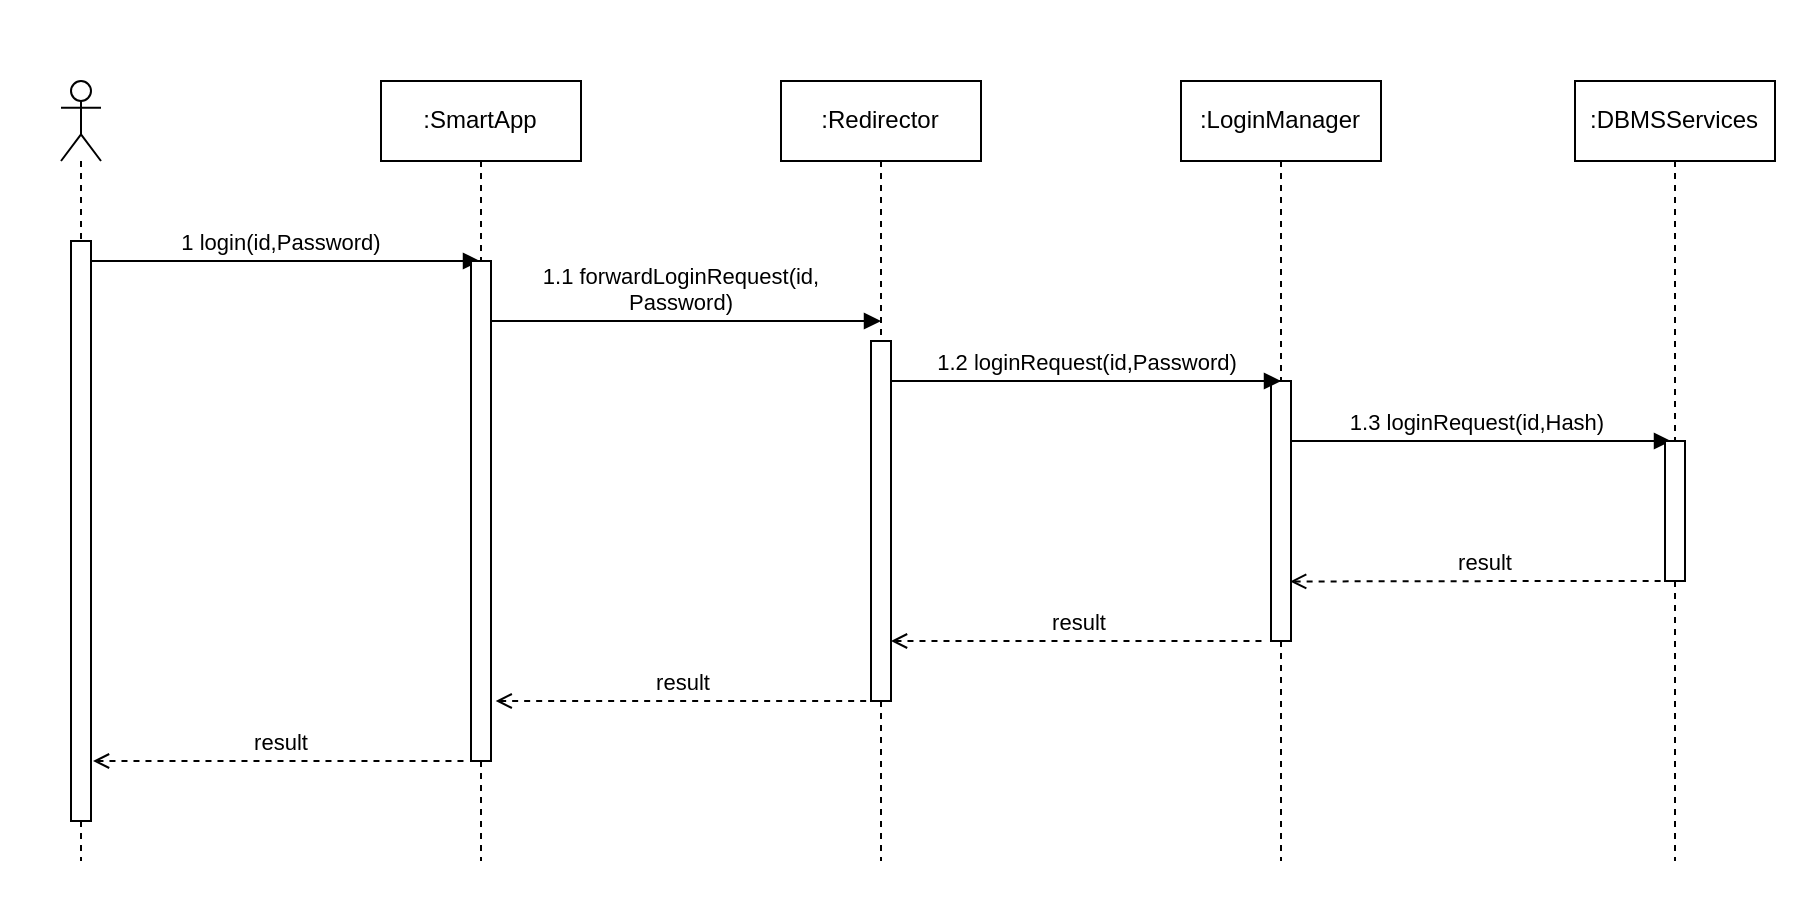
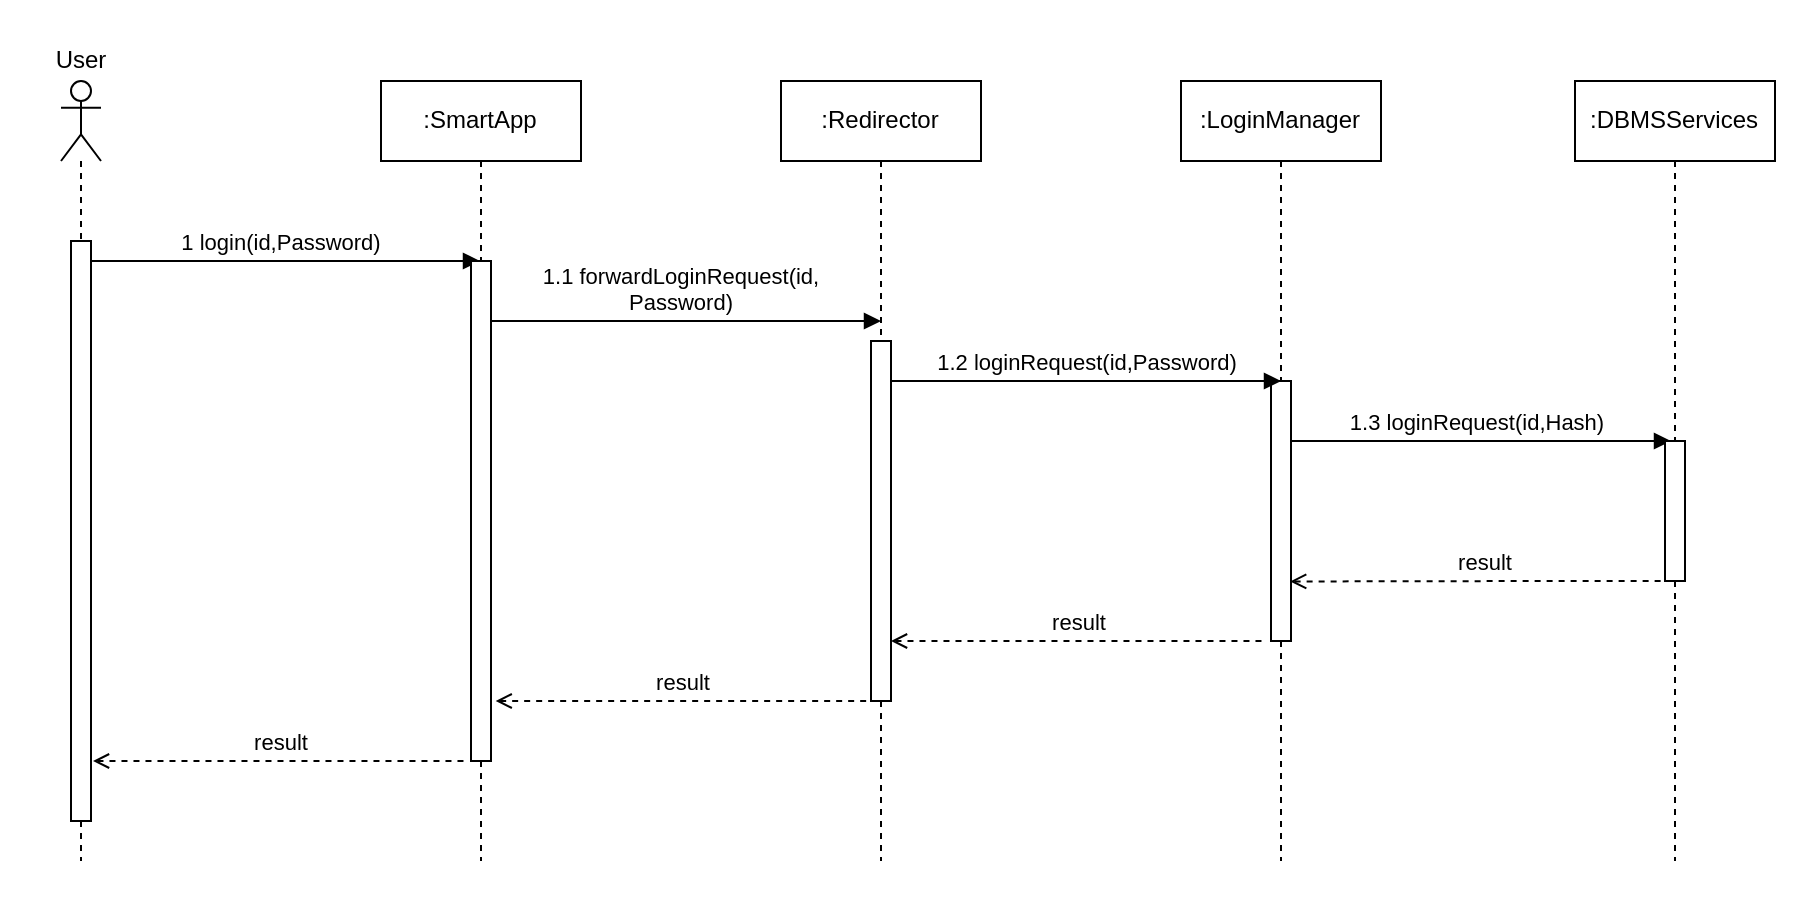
none -> (81, 61)
